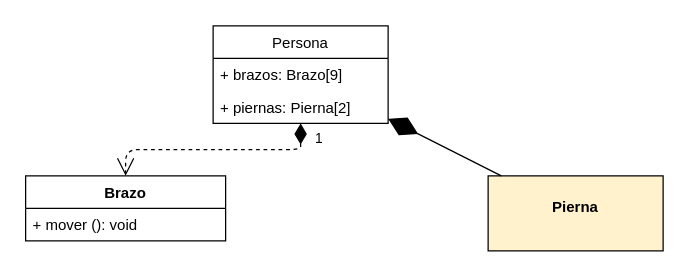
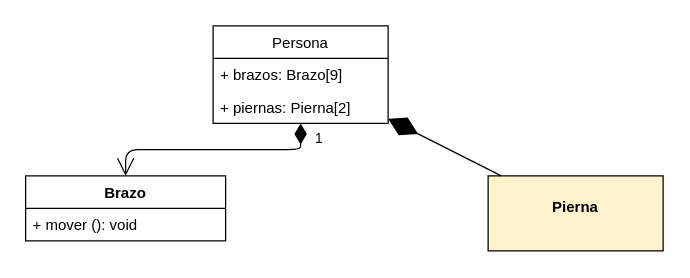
(208, 149) -> (208, 149)
